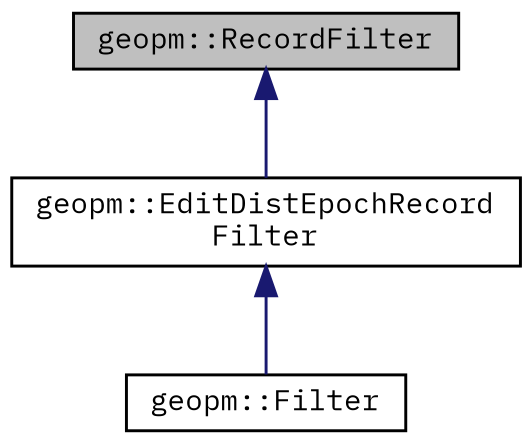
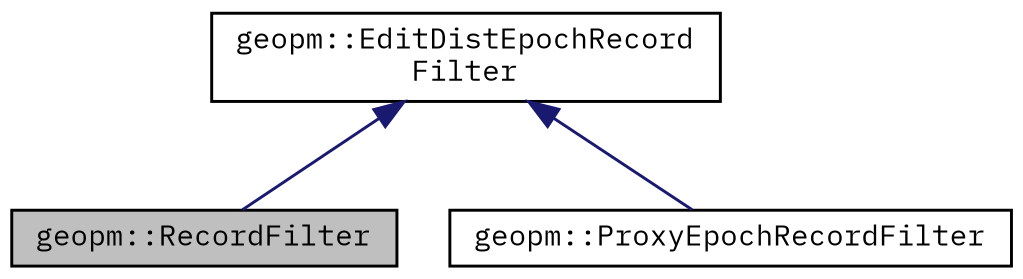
(266, 139) -> (311, 164)
(266, 403) -> (731, 238)
